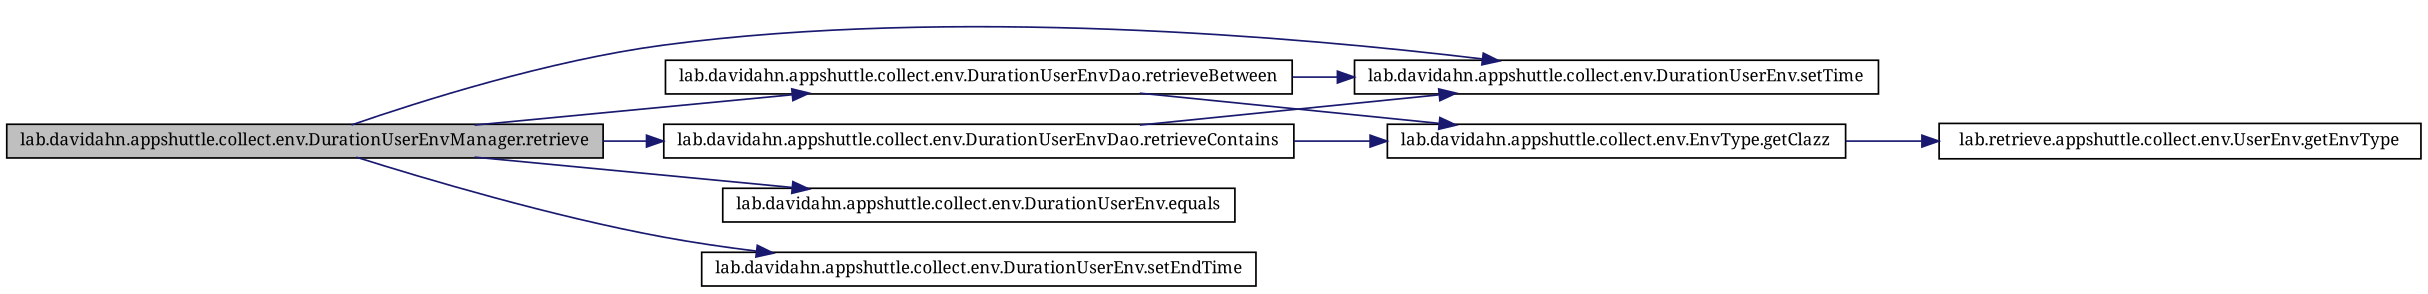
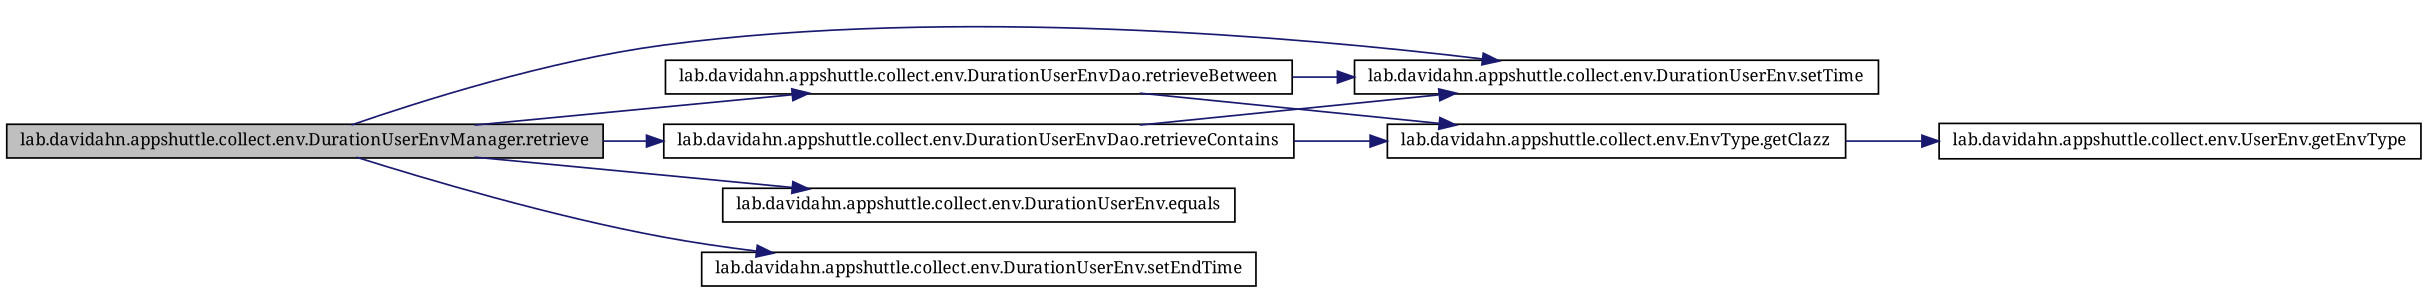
(2180, 141) -> (2180, 141)
